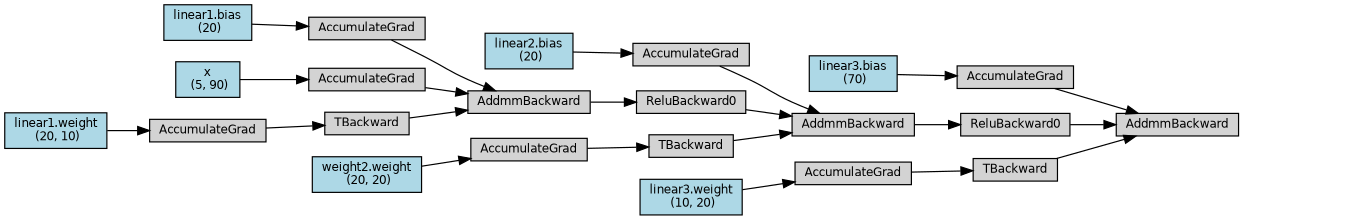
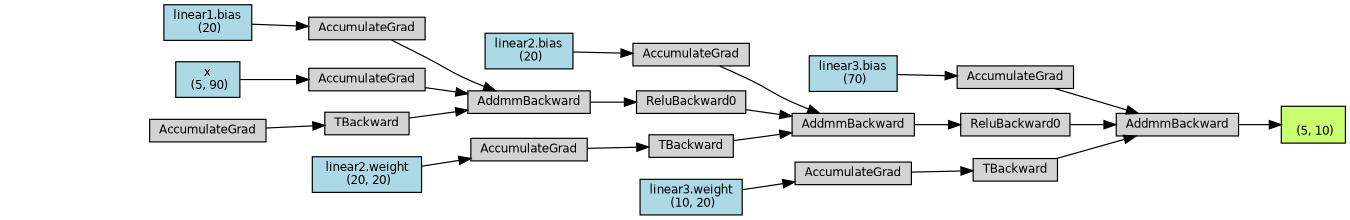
none -> (1313, 125)
(56, 131) -> none
(367, 175) -> (367, 175)
